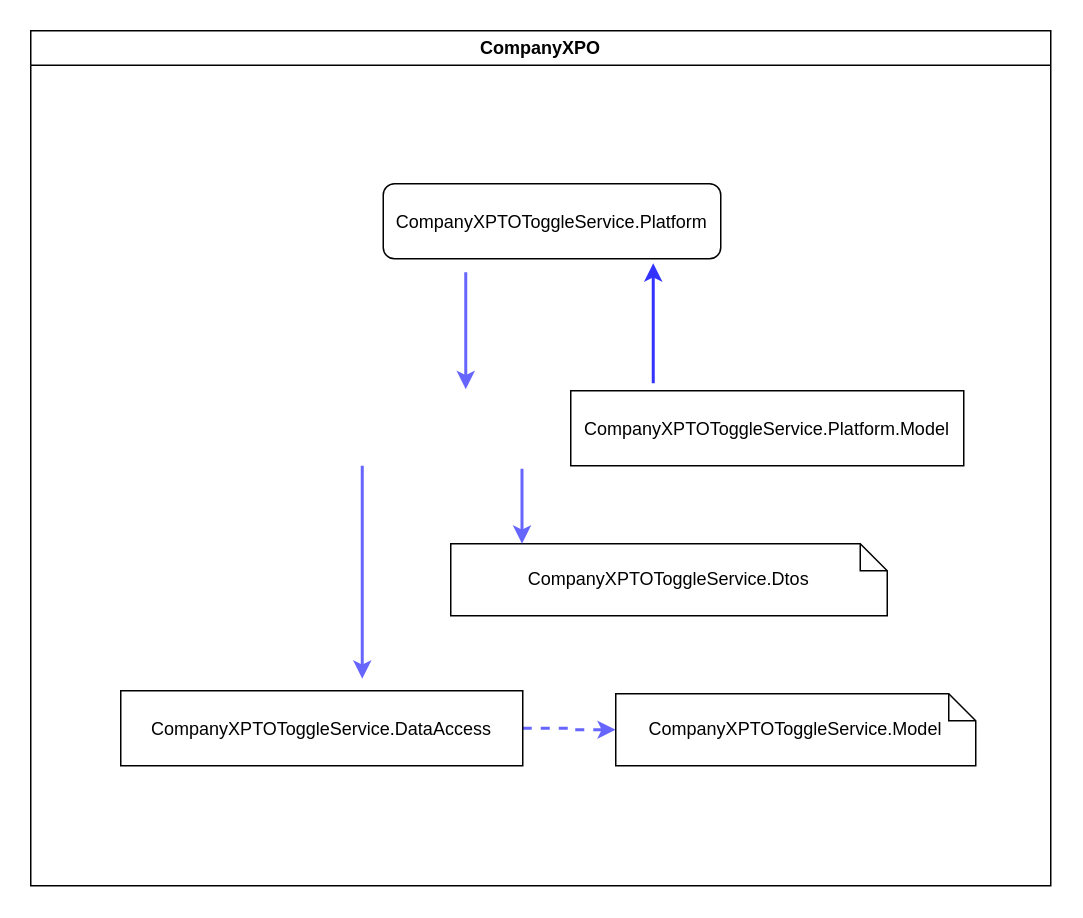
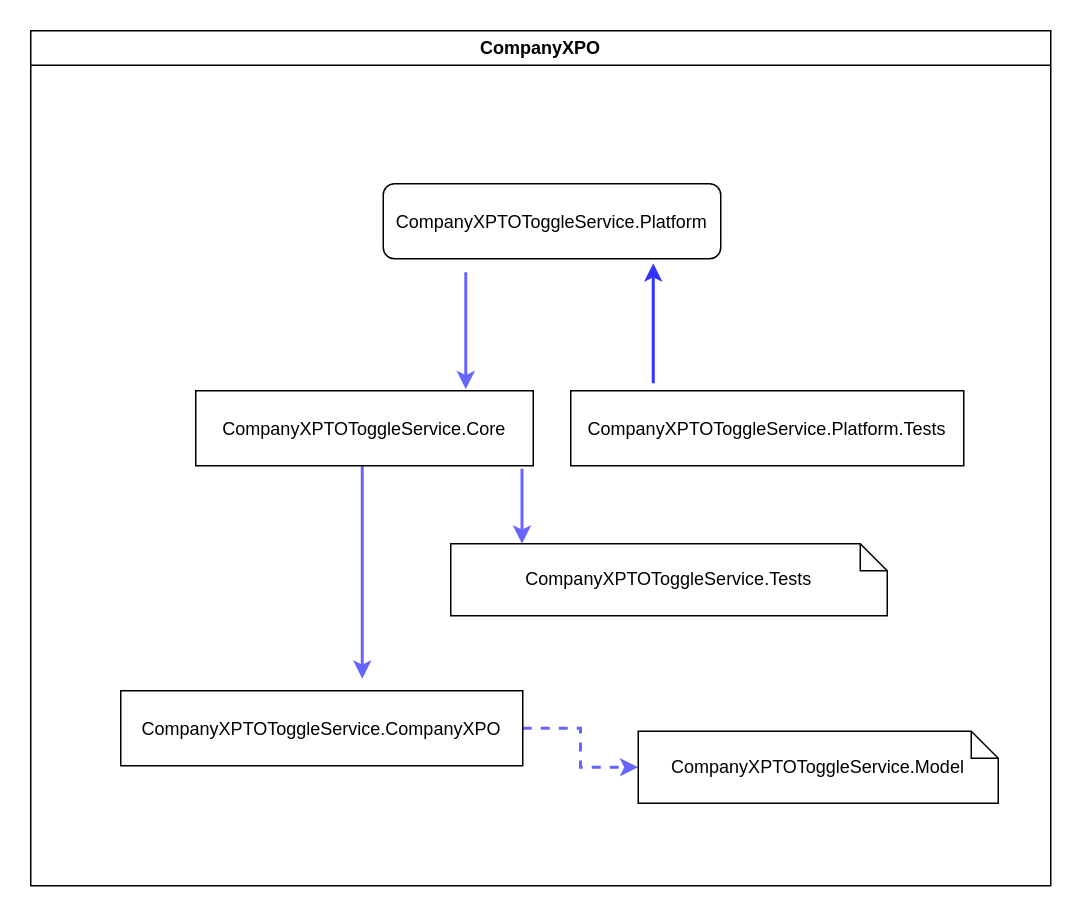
none -> (365, 428)
(767, 429) -> (767, 429)
(669, 580) -> (669, 580)
(321, 729) -> (321, 729)
(796, 730) -> (818, 767)
